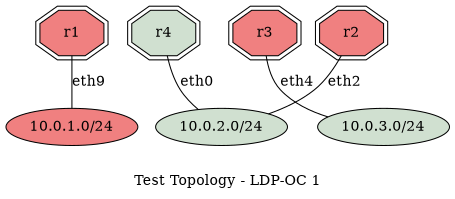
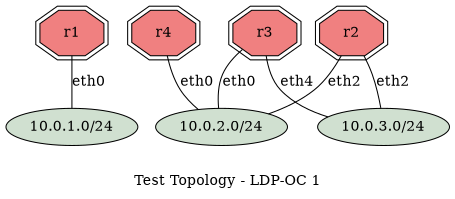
(164, 33) -> (164, 33)
none -> (222, 75)
none -> (374, 81)
(89, 82) -> (89, 82)
(72, 127) -> (72, 127)
